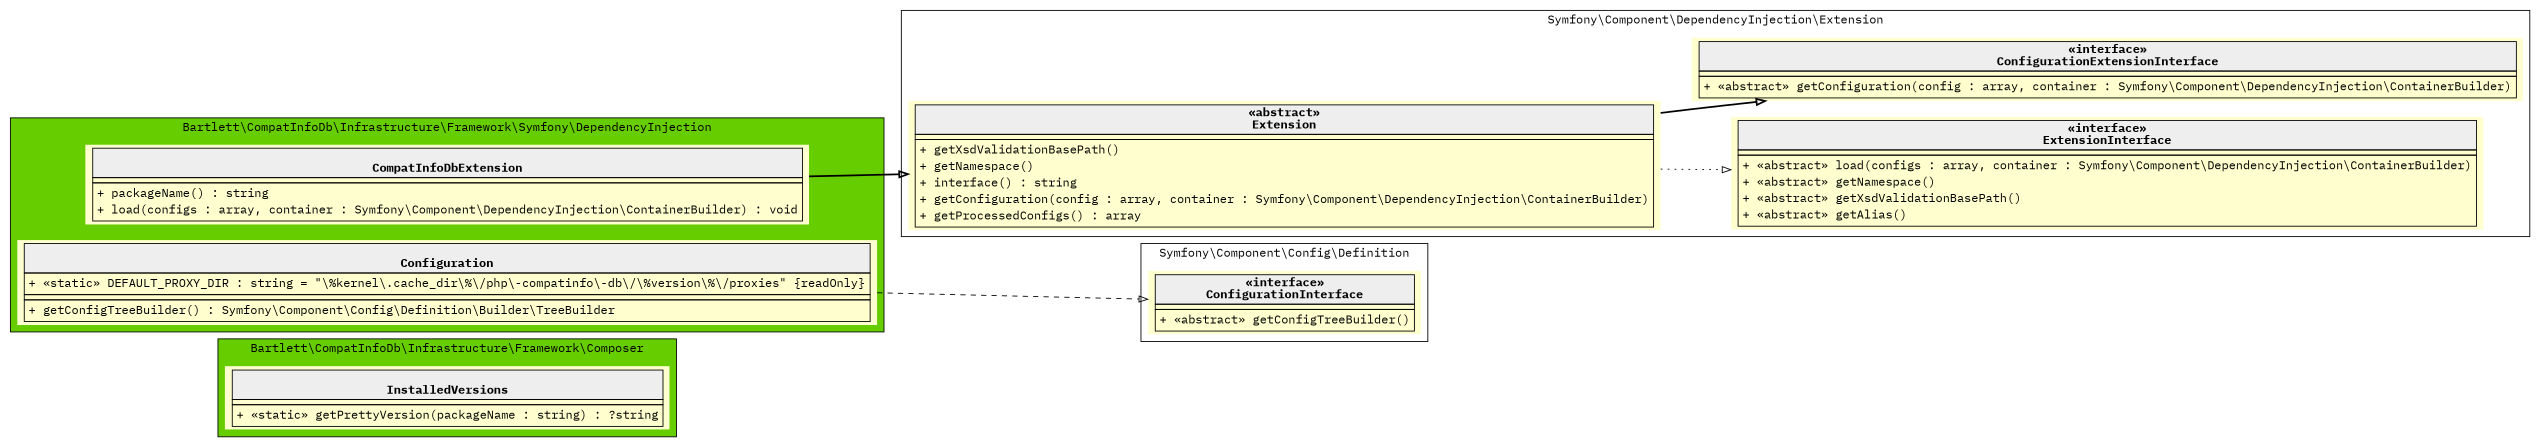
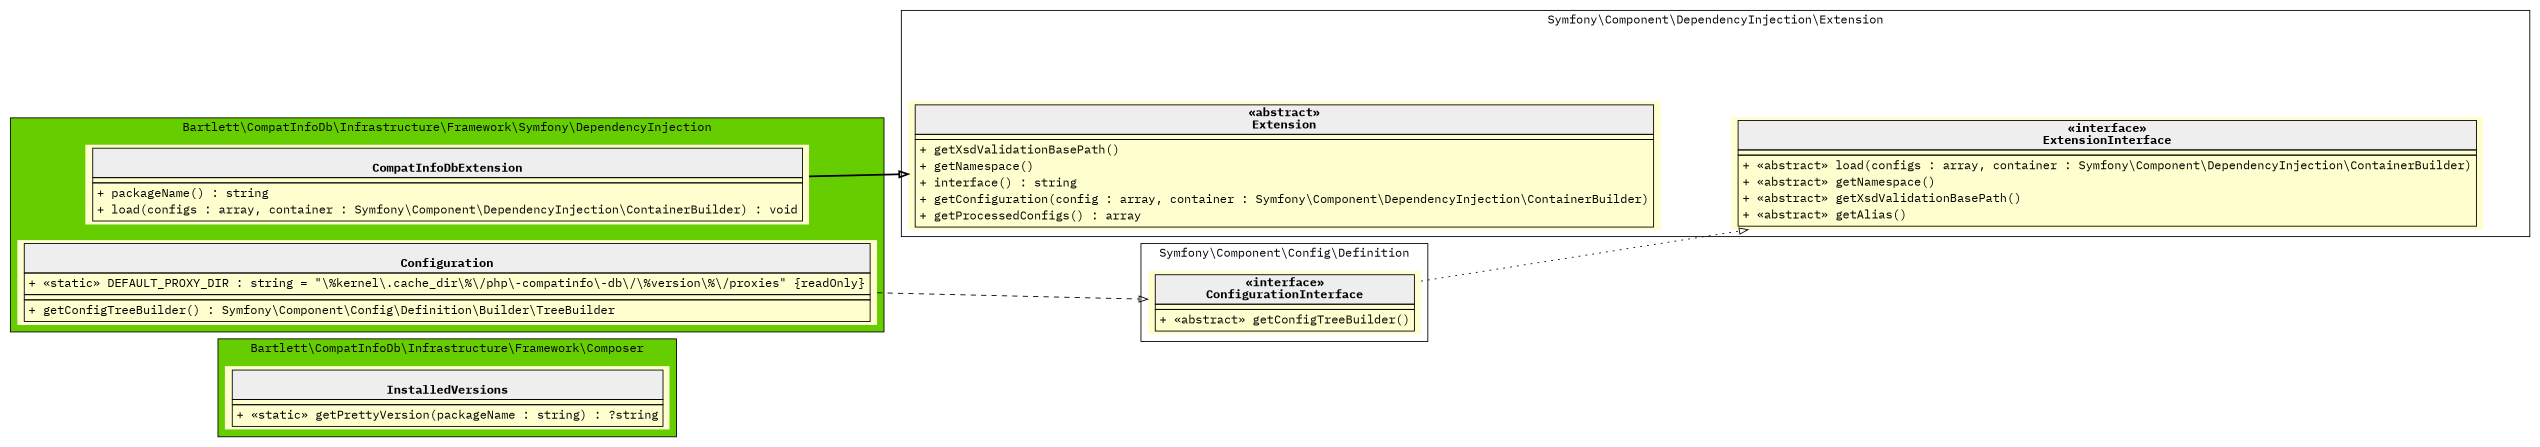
(2107, 69) -> none
(1691, 169) -> (1580, 256)
